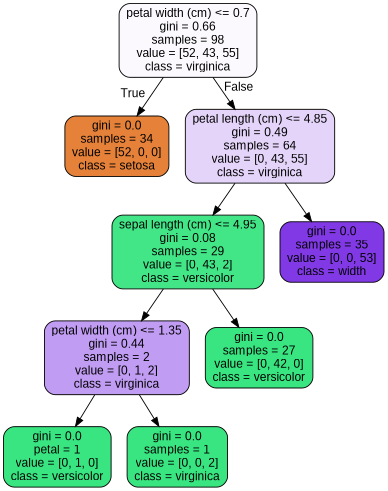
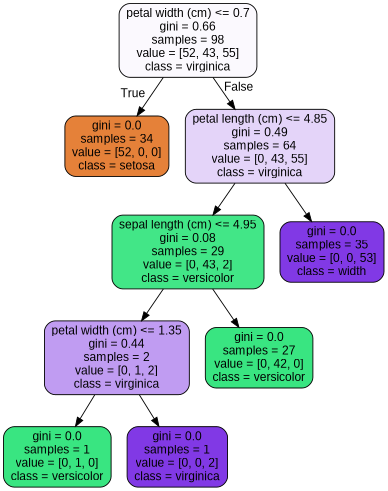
(57, 457) -> (57, 457)
(177, 457) -> (177, 457)
